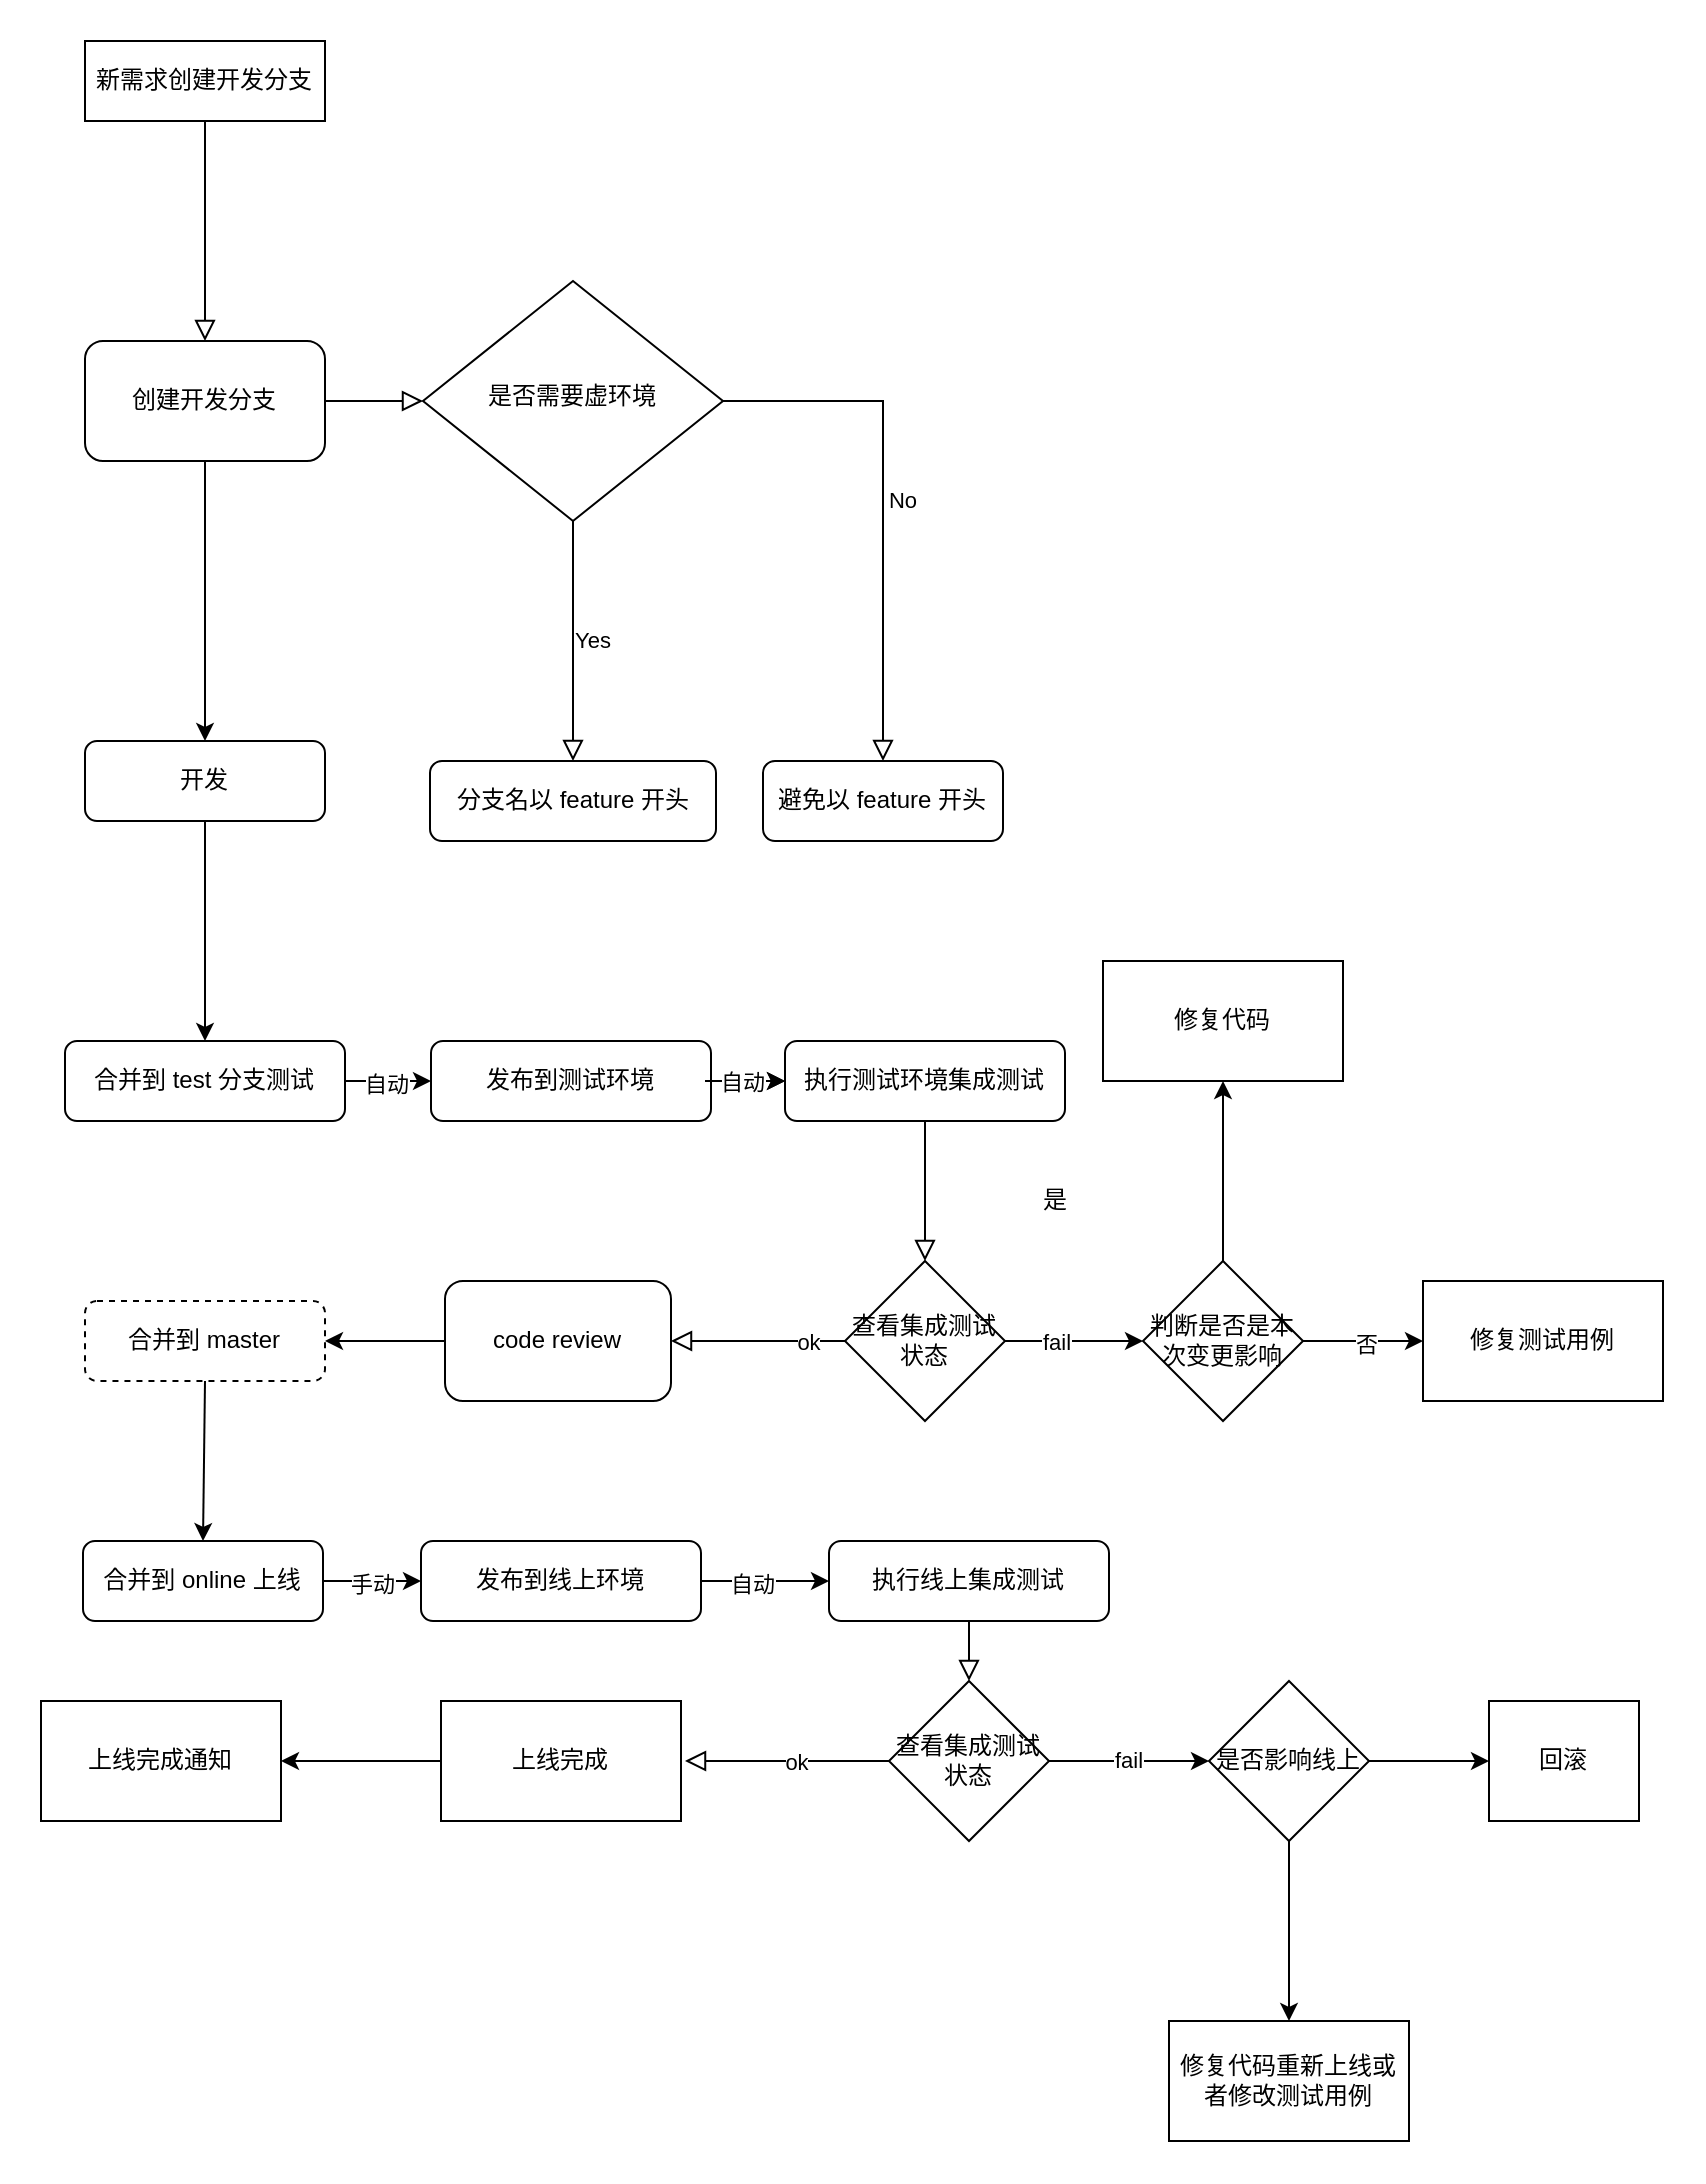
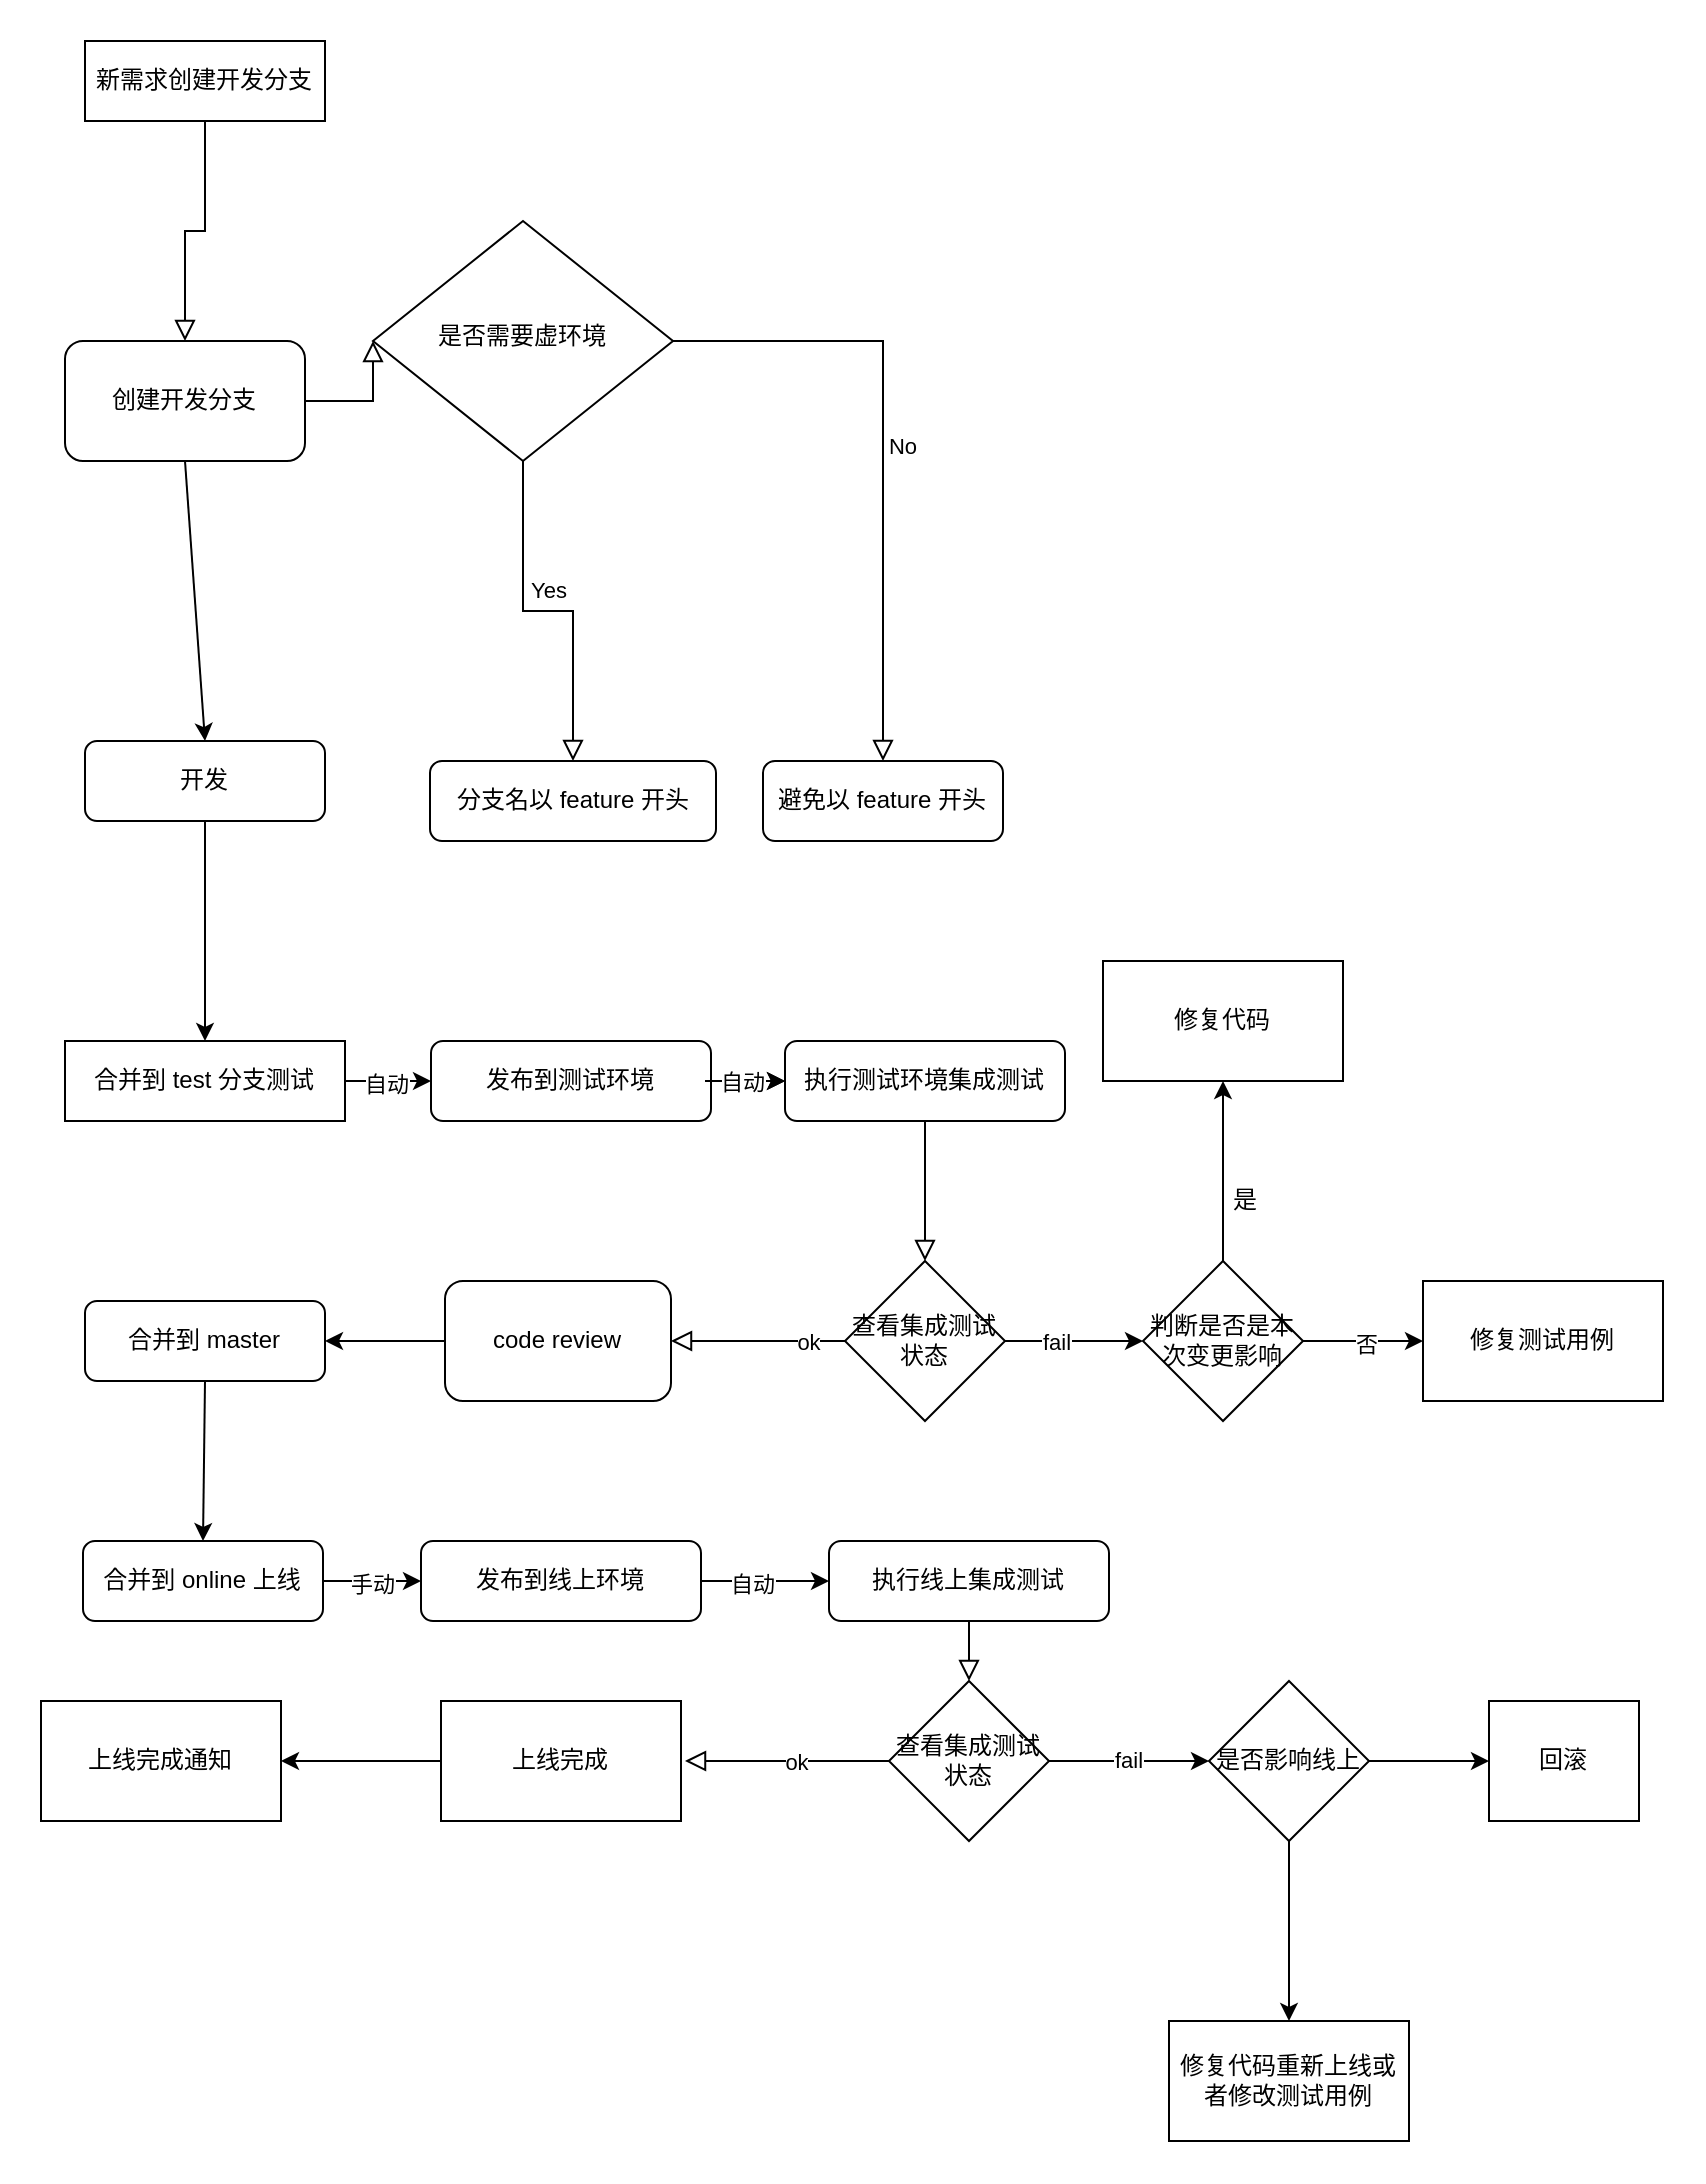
(205, 401) -> (185, 401)
(573, 401) -> (523, 341)
(205, 1081) -> (205, 1081)
(1055, 1201) -> (1245, 1201)
(205, 1341) -> (205, 1341)
